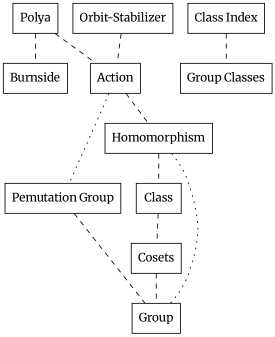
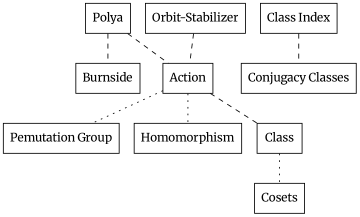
(226, 78) -> (299, 78)
(137, 108) -> (188, 108)
(159, 168) -> (234, 108)
(157, 228) -> (280, 168)
(156, 318) -> none
